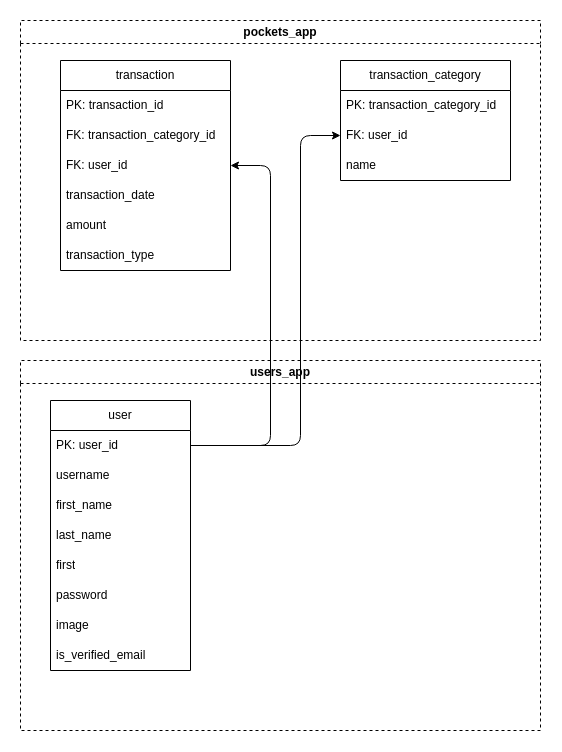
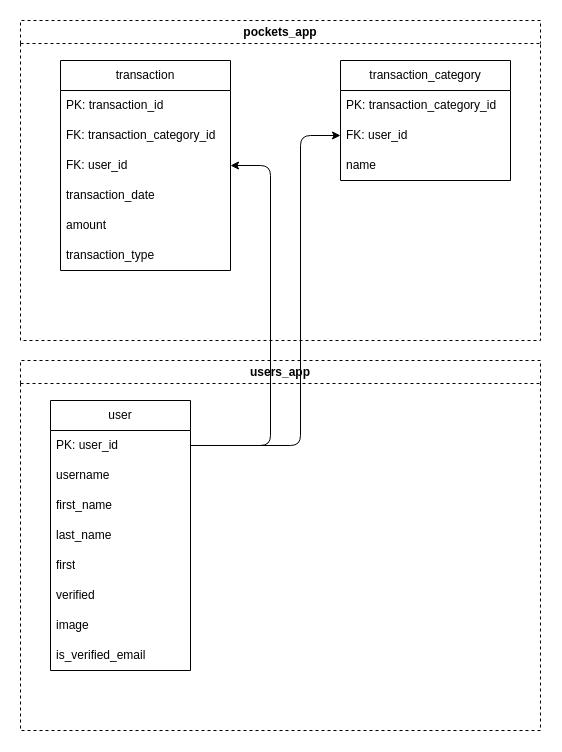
(83, 596) -> (80, 596)
